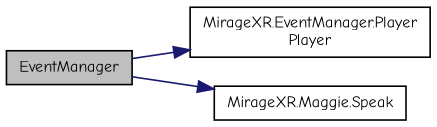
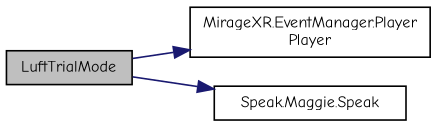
(69, 68) -> (69, 68)
(310, 103) -> (310, 103)
